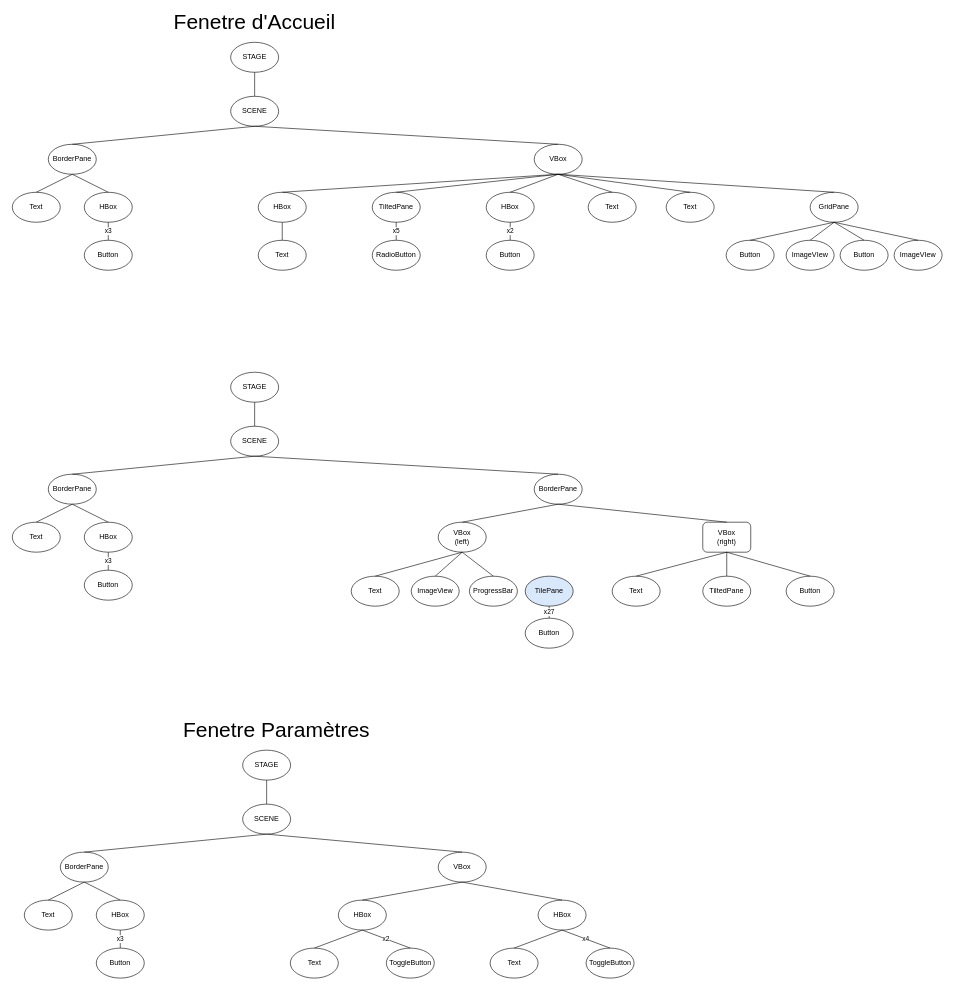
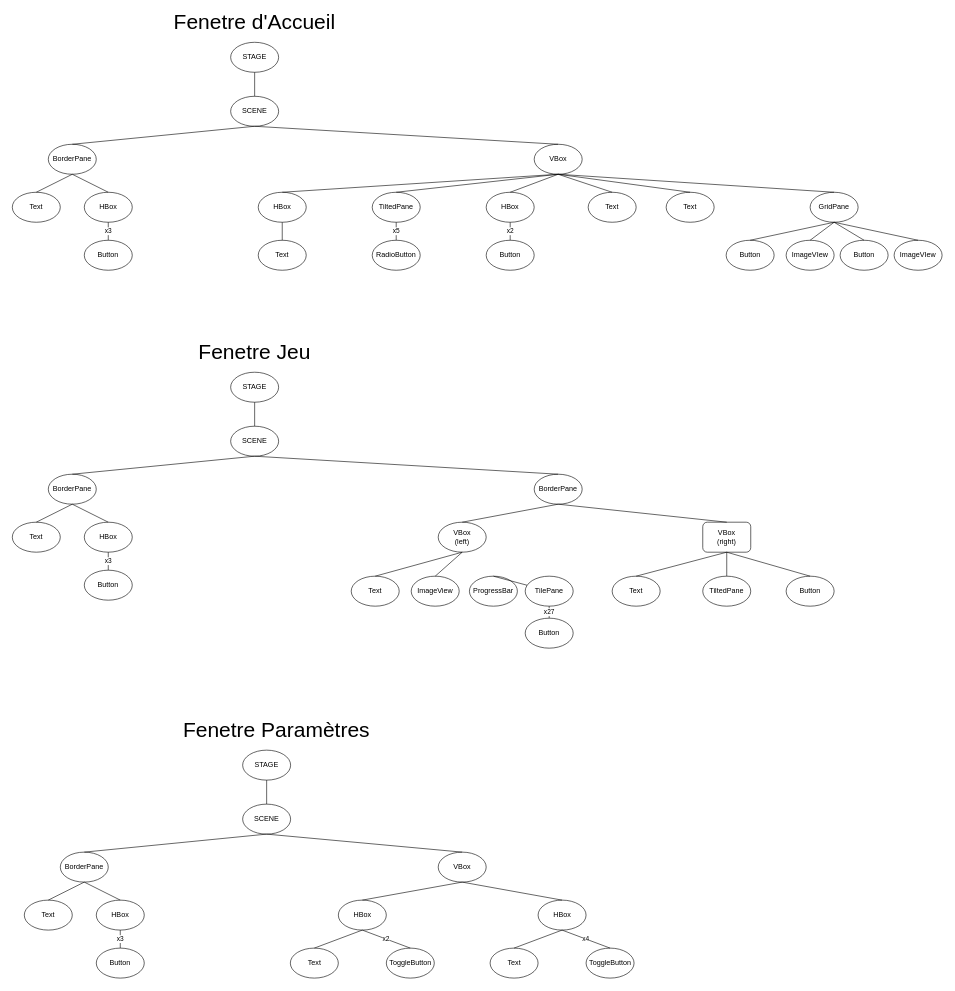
none -> (255, 351)
(479, 565) -> (510, 581)
(549, 591) -> (549, 591)
